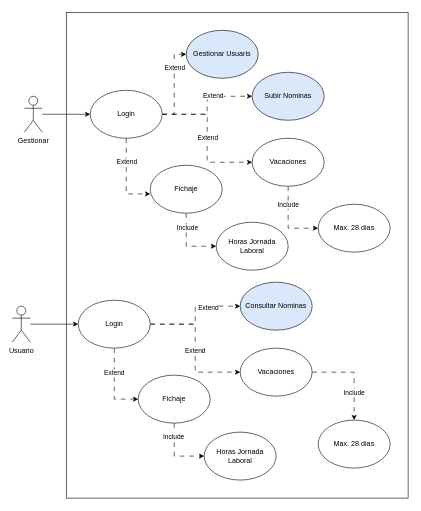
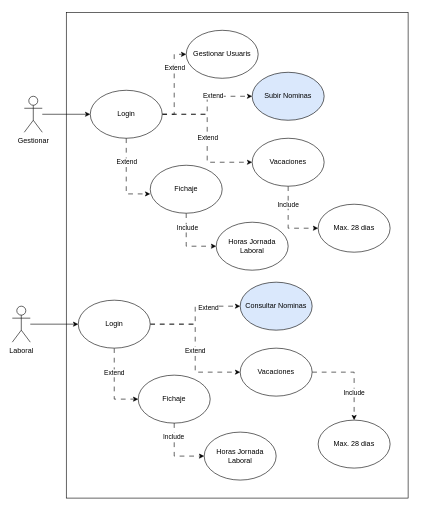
(222, 54) -> (222, 54)
(22, 351) -> (22, 351)
